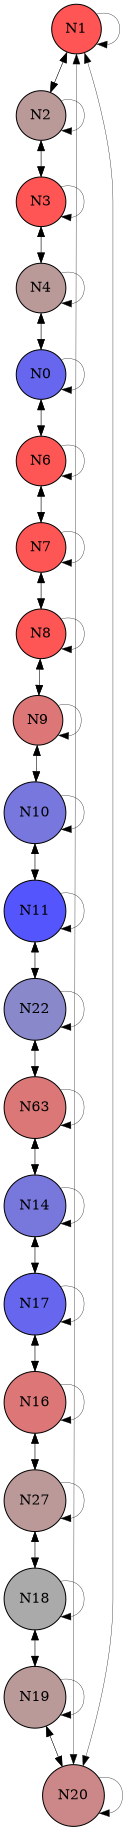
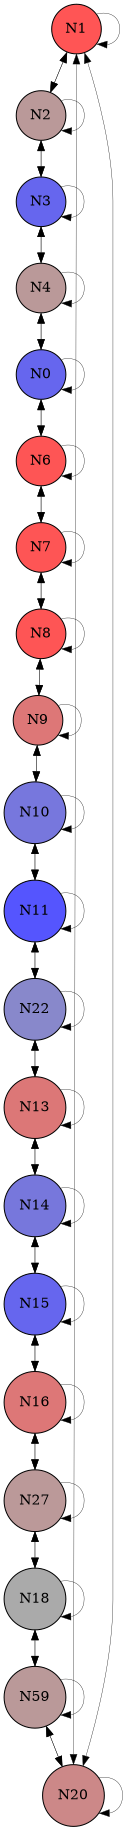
(41, 202) -> (41, 202)
(35, 1108) -> (35, 1108)
(35, 1304) -> (35, 1304)
(35, 1697) -> (35, 1697)
